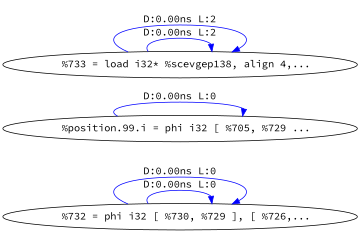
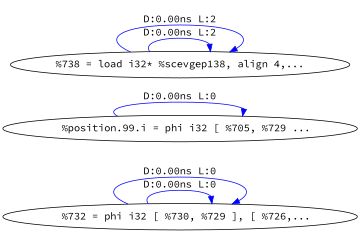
(180, 65) -> (180, 65)
